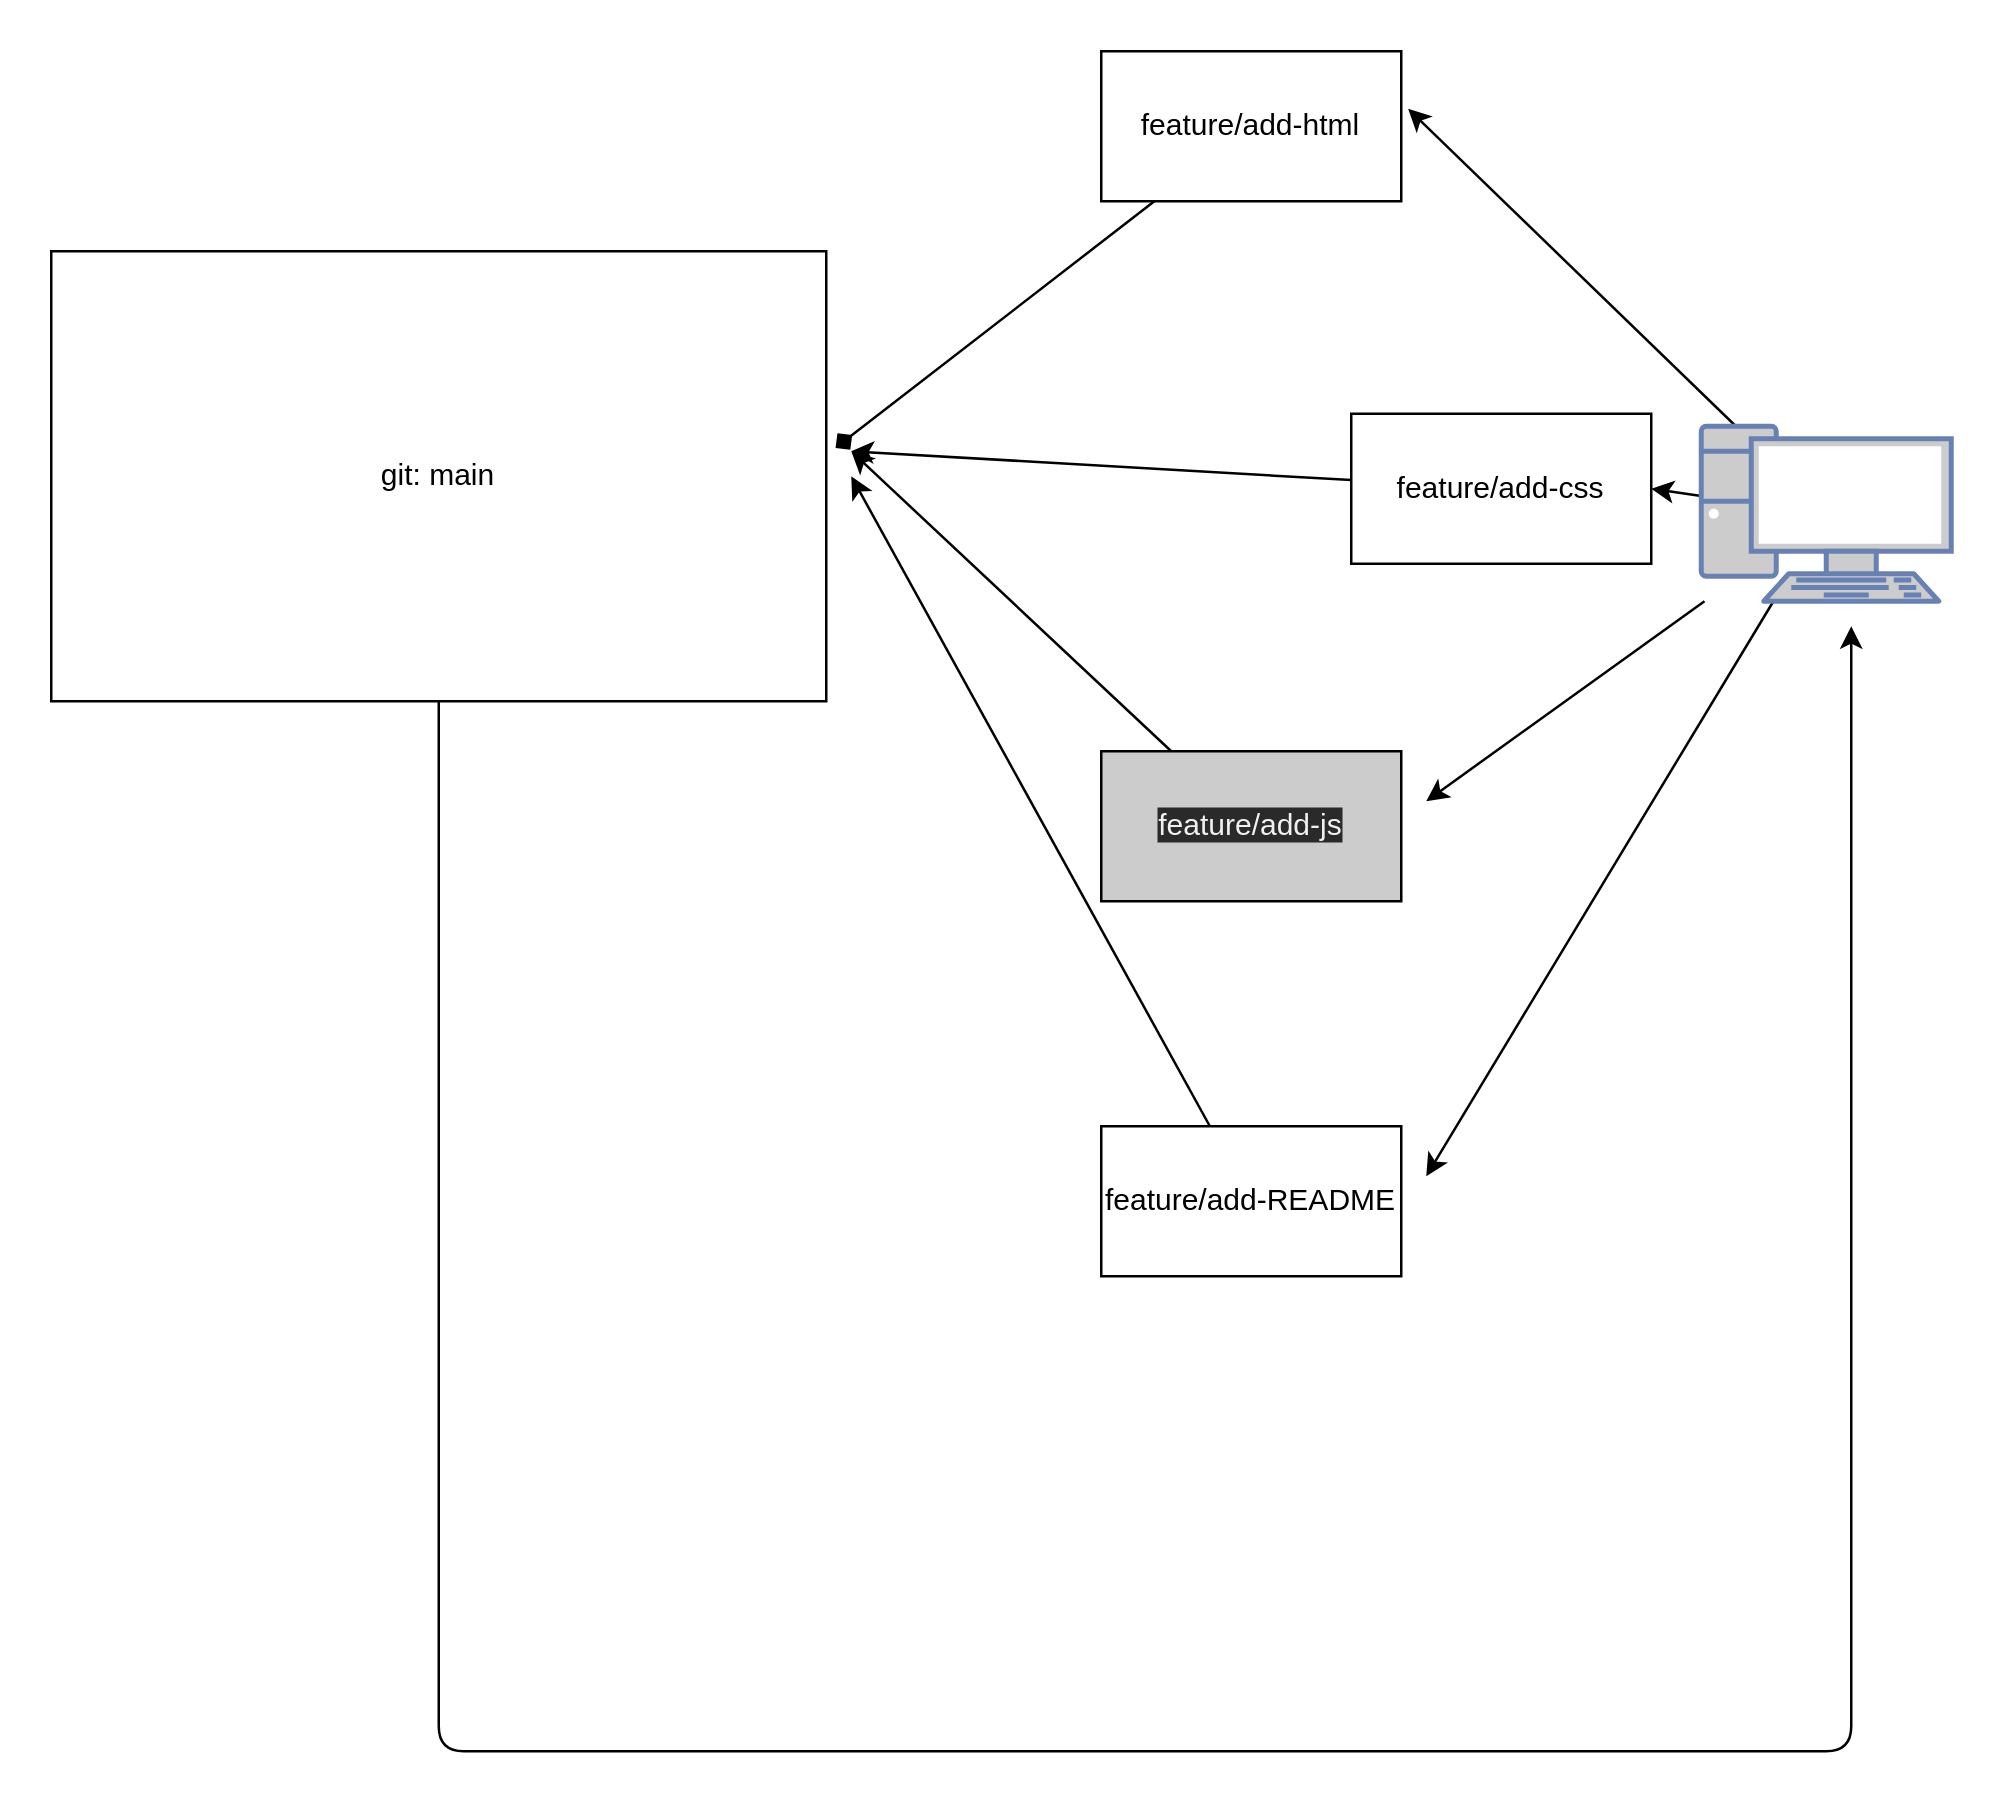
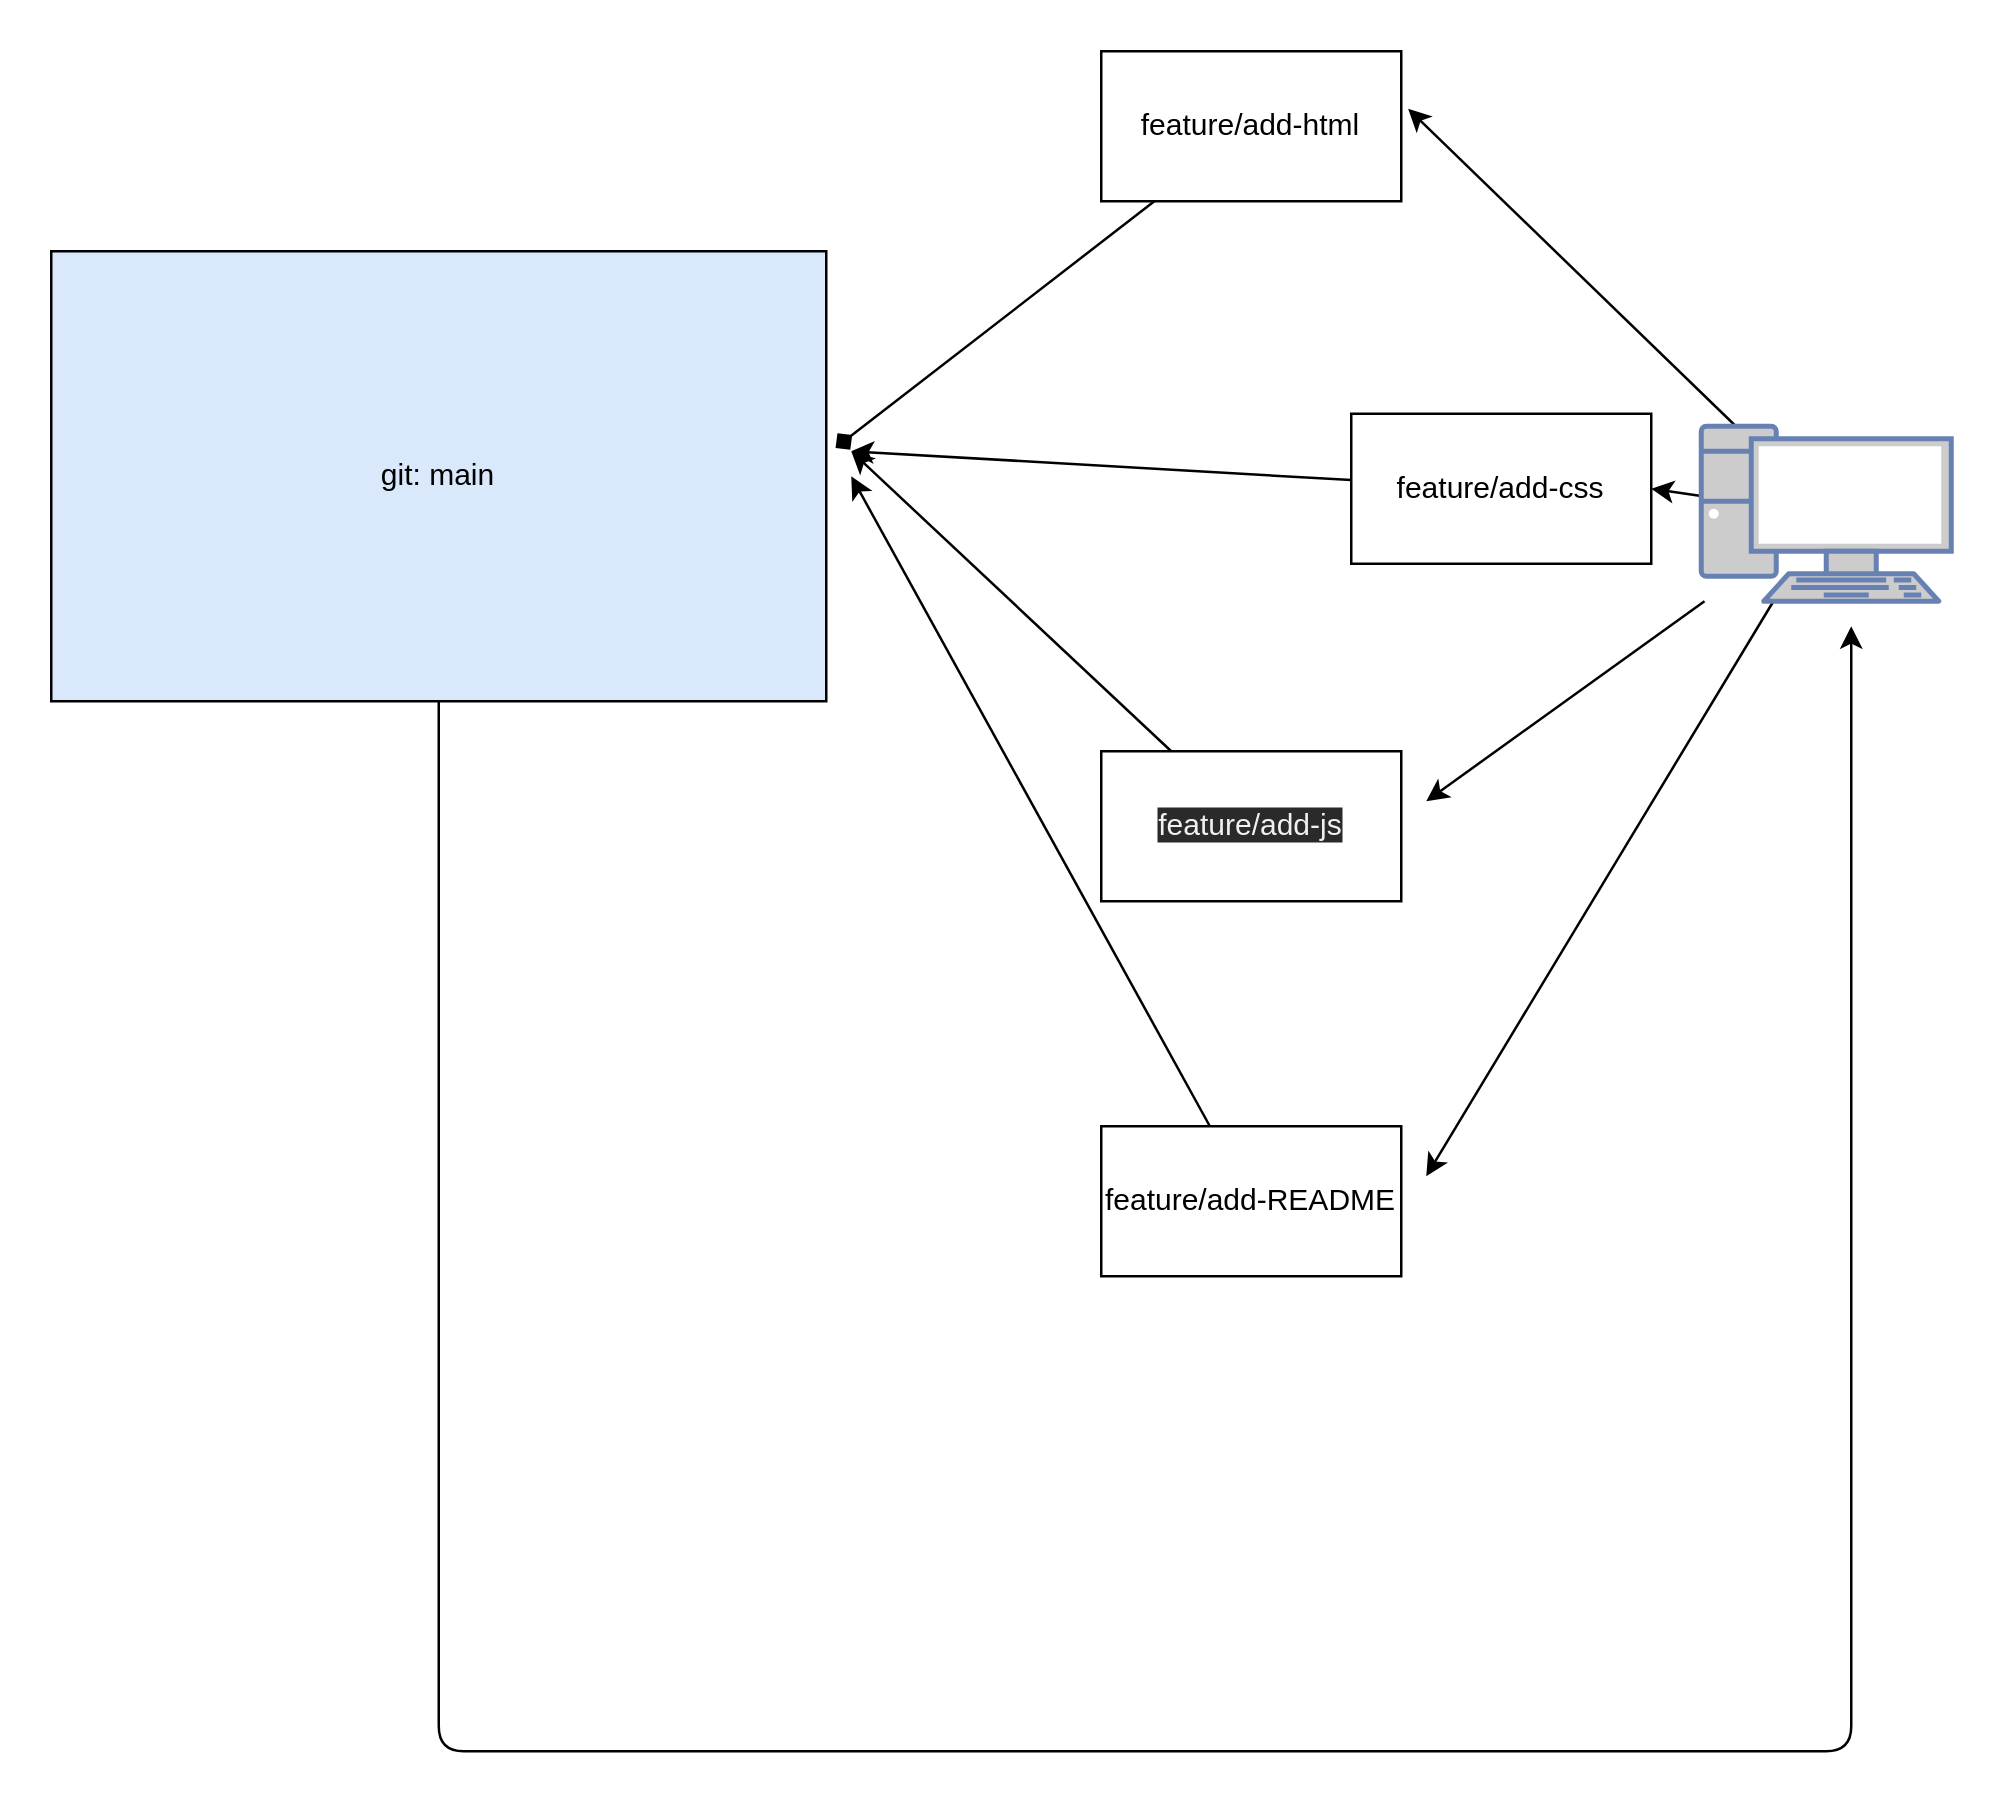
(439, 476) -> (439, 476)
(1251, 826) -> (1251, 826)
